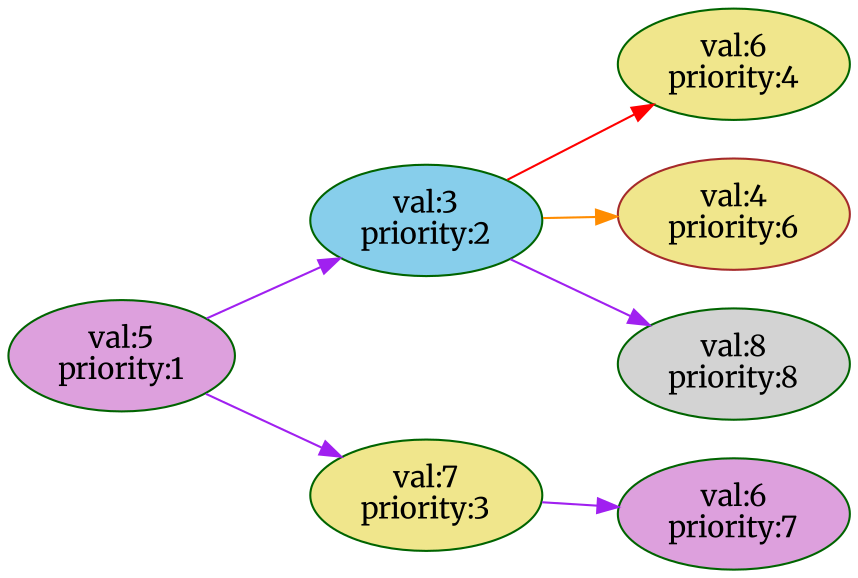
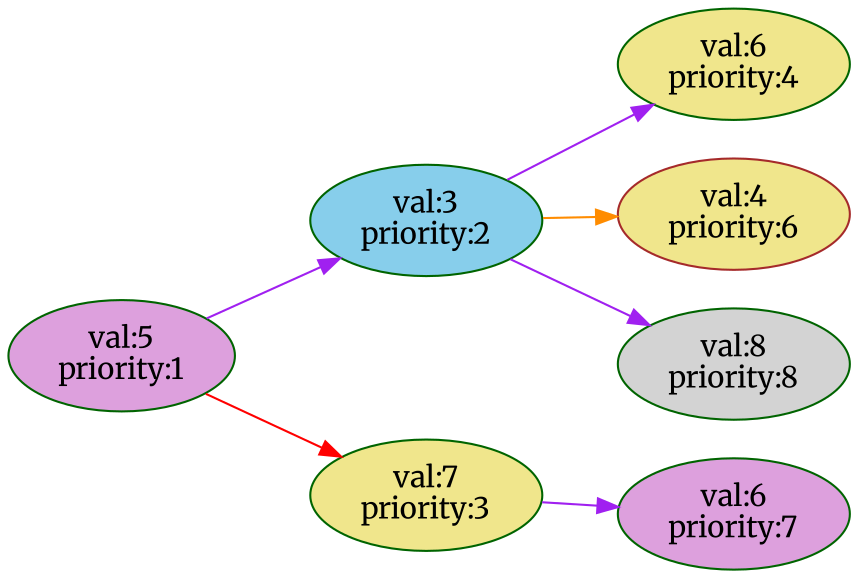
(571, 147) -> (571, 147)
(264, 421) -> (264, 421)
